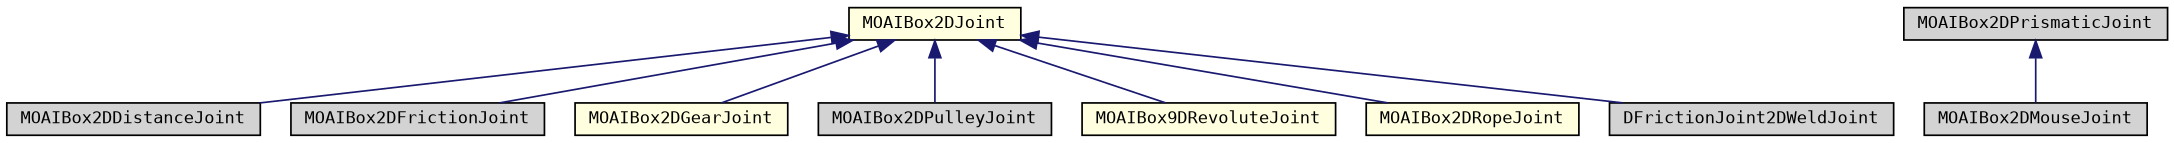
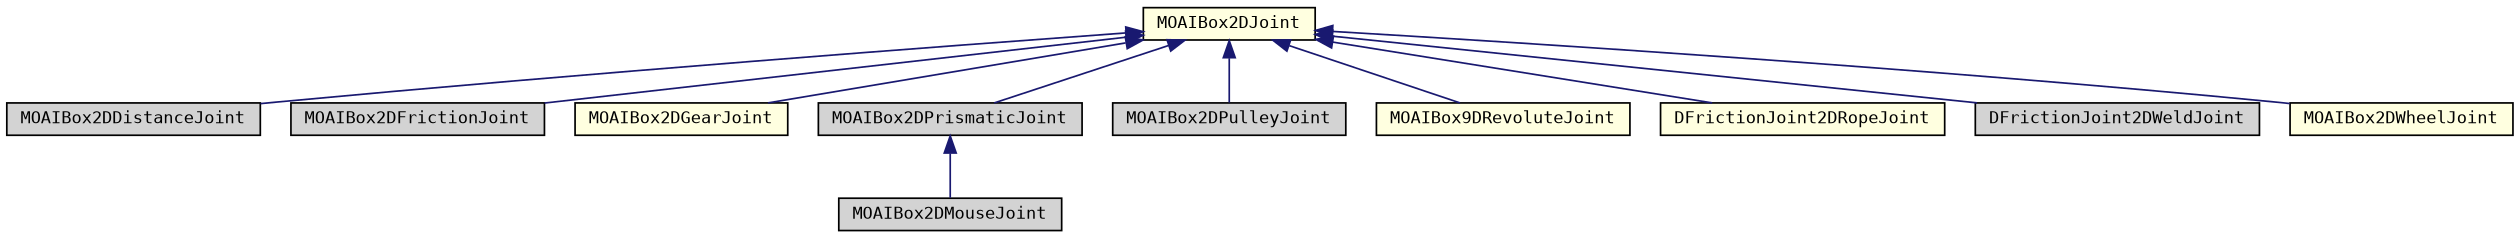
none -> (1082, 74)
(1473, 119) -> (1803, 119)
none -> (2402, 119)
